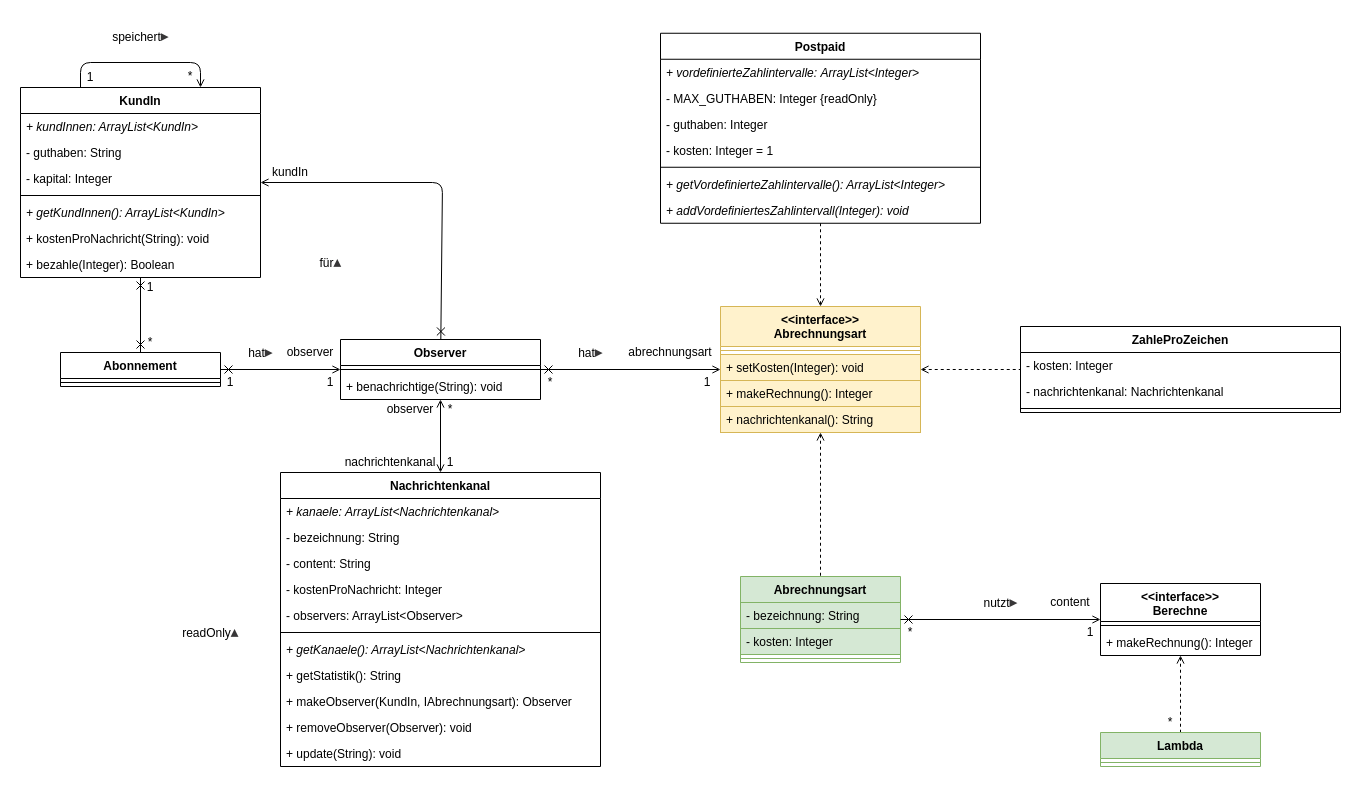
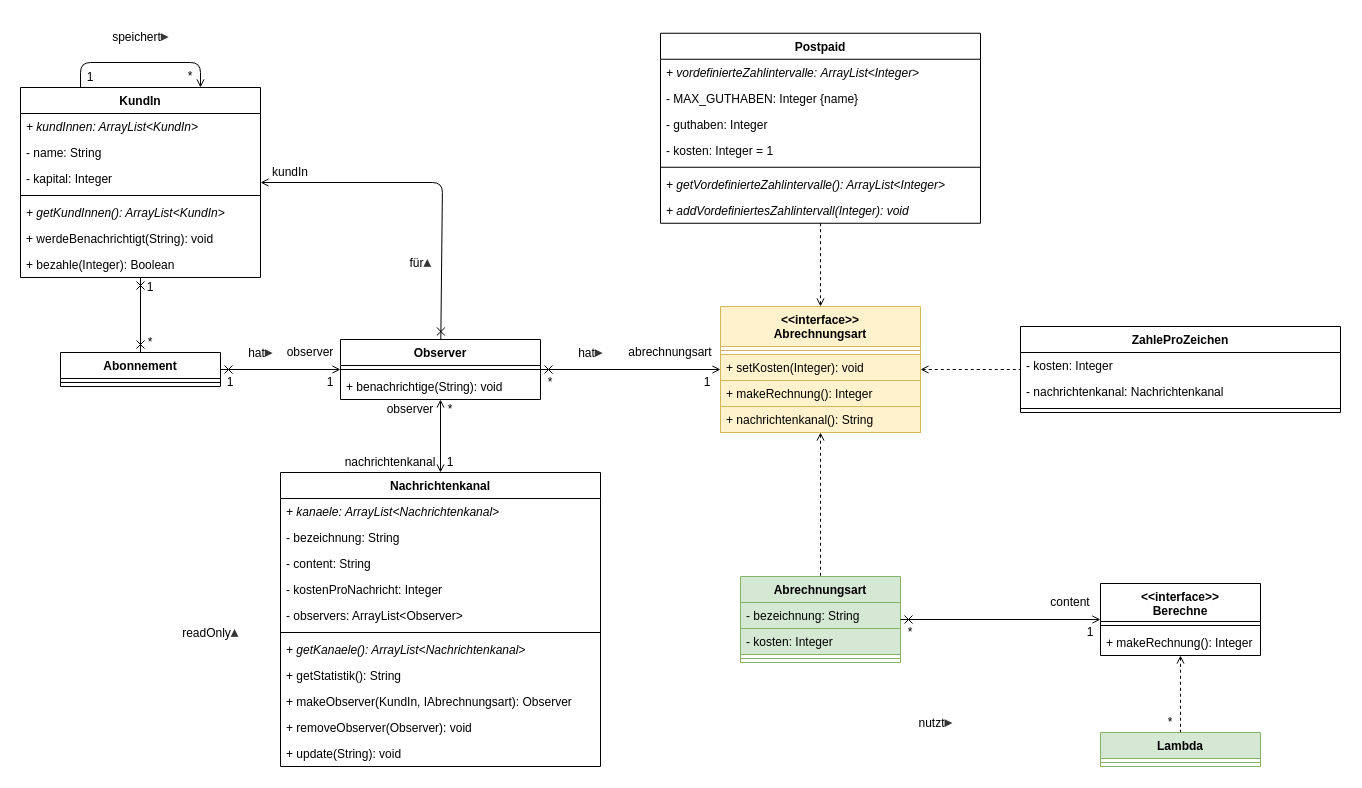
(772, 99) -> (761, 99)
(80, 153) -> (67, 153)
(131, 239) -> (133, 239)
(331, 263) -> (421, 263)
(1001, 603) -> (936, 723)
